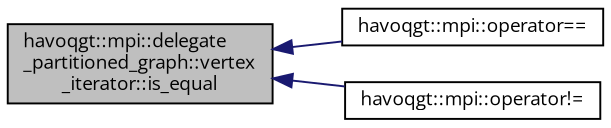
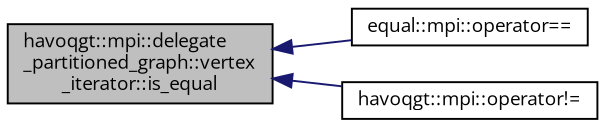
(473, 27) -> (470, 27)
